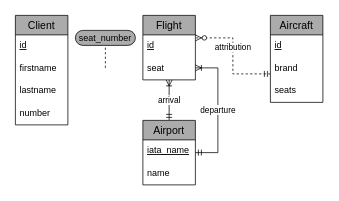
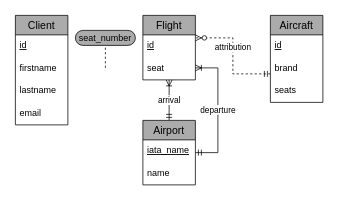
(35, 113) -> (30, 113)
